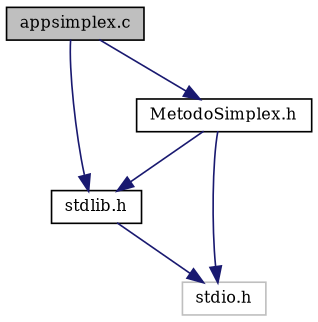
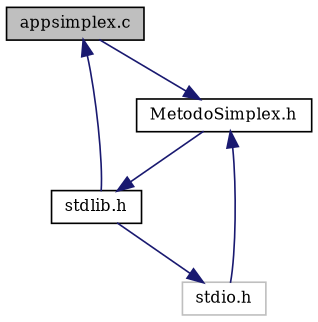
(74, 108) -> (98, 123)
(213, 199) -> (235, 215)
